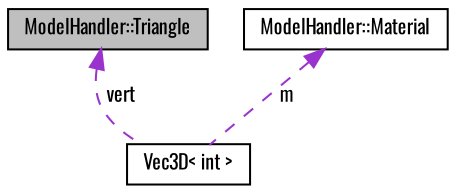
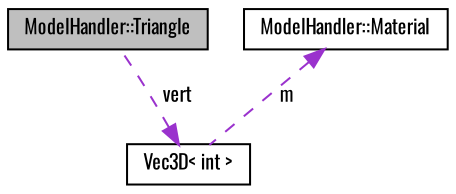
(106, 115) -> (146, 88)
